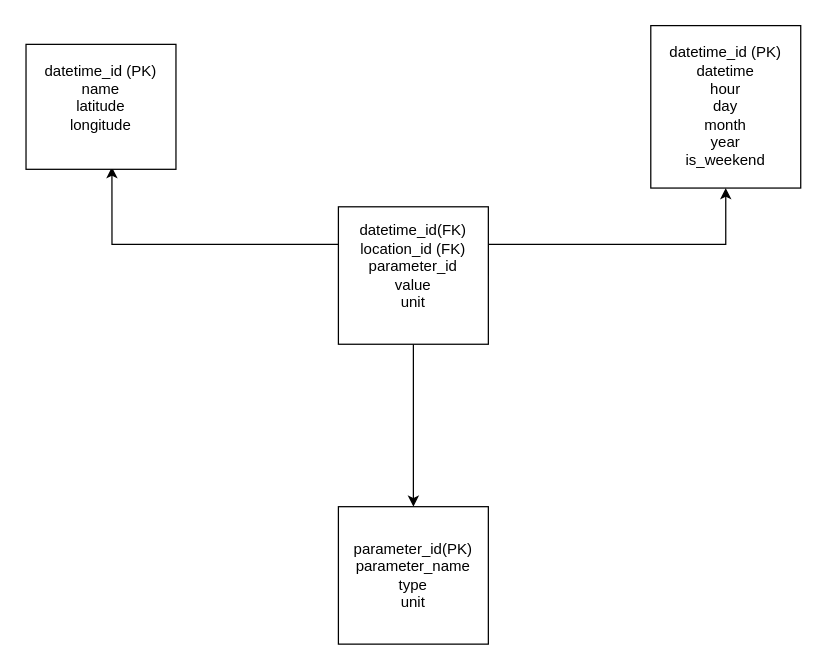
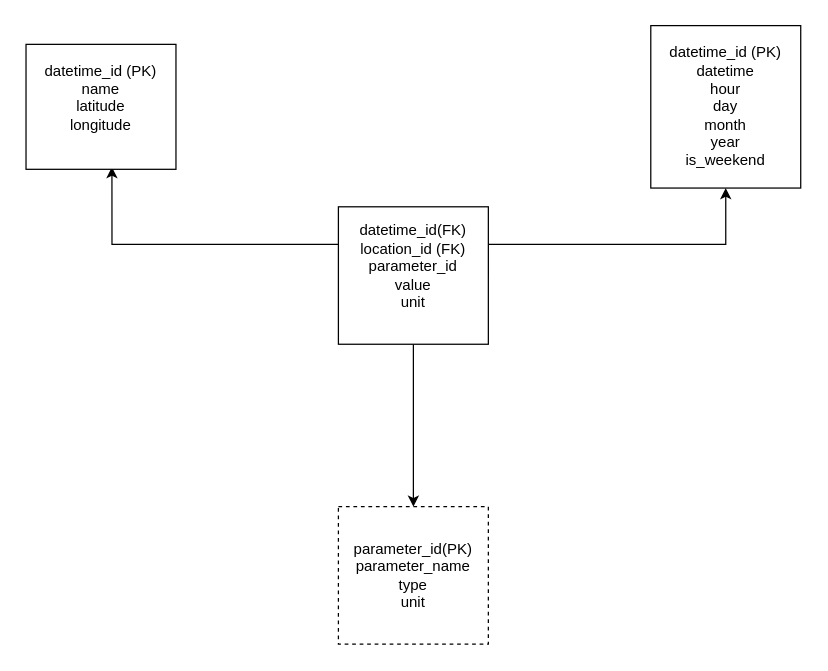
(413, 576) -> (413, 576)
